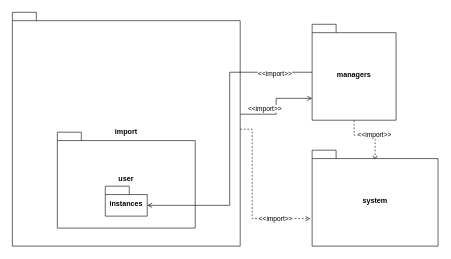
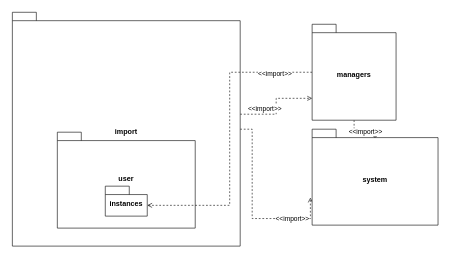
(276, 106) -> (276, 106)
(230, 165) -> (230, 165)
(375, 198) -> (375, 177)
